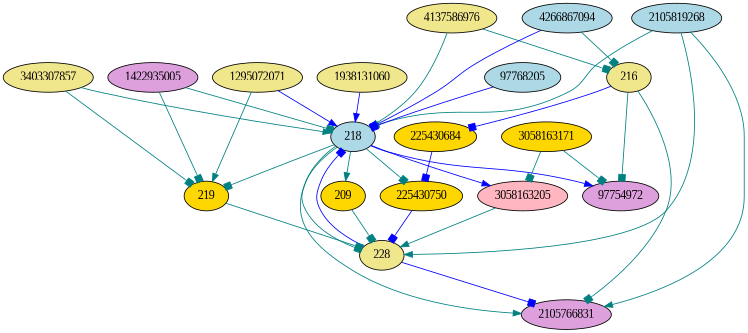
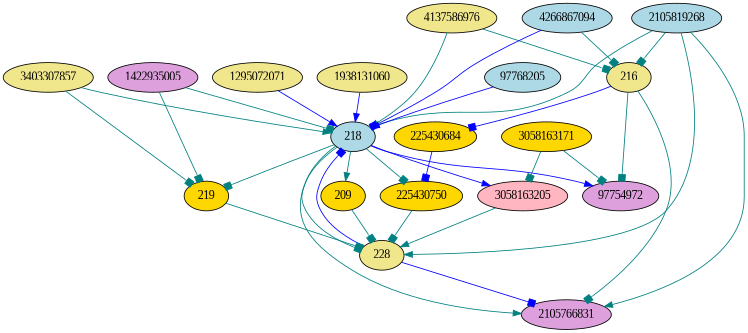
none -> (655, 45)
(436, 105) -> (436, 105)
(234, 133) -> none
(404, 222) -> (404, 222)
